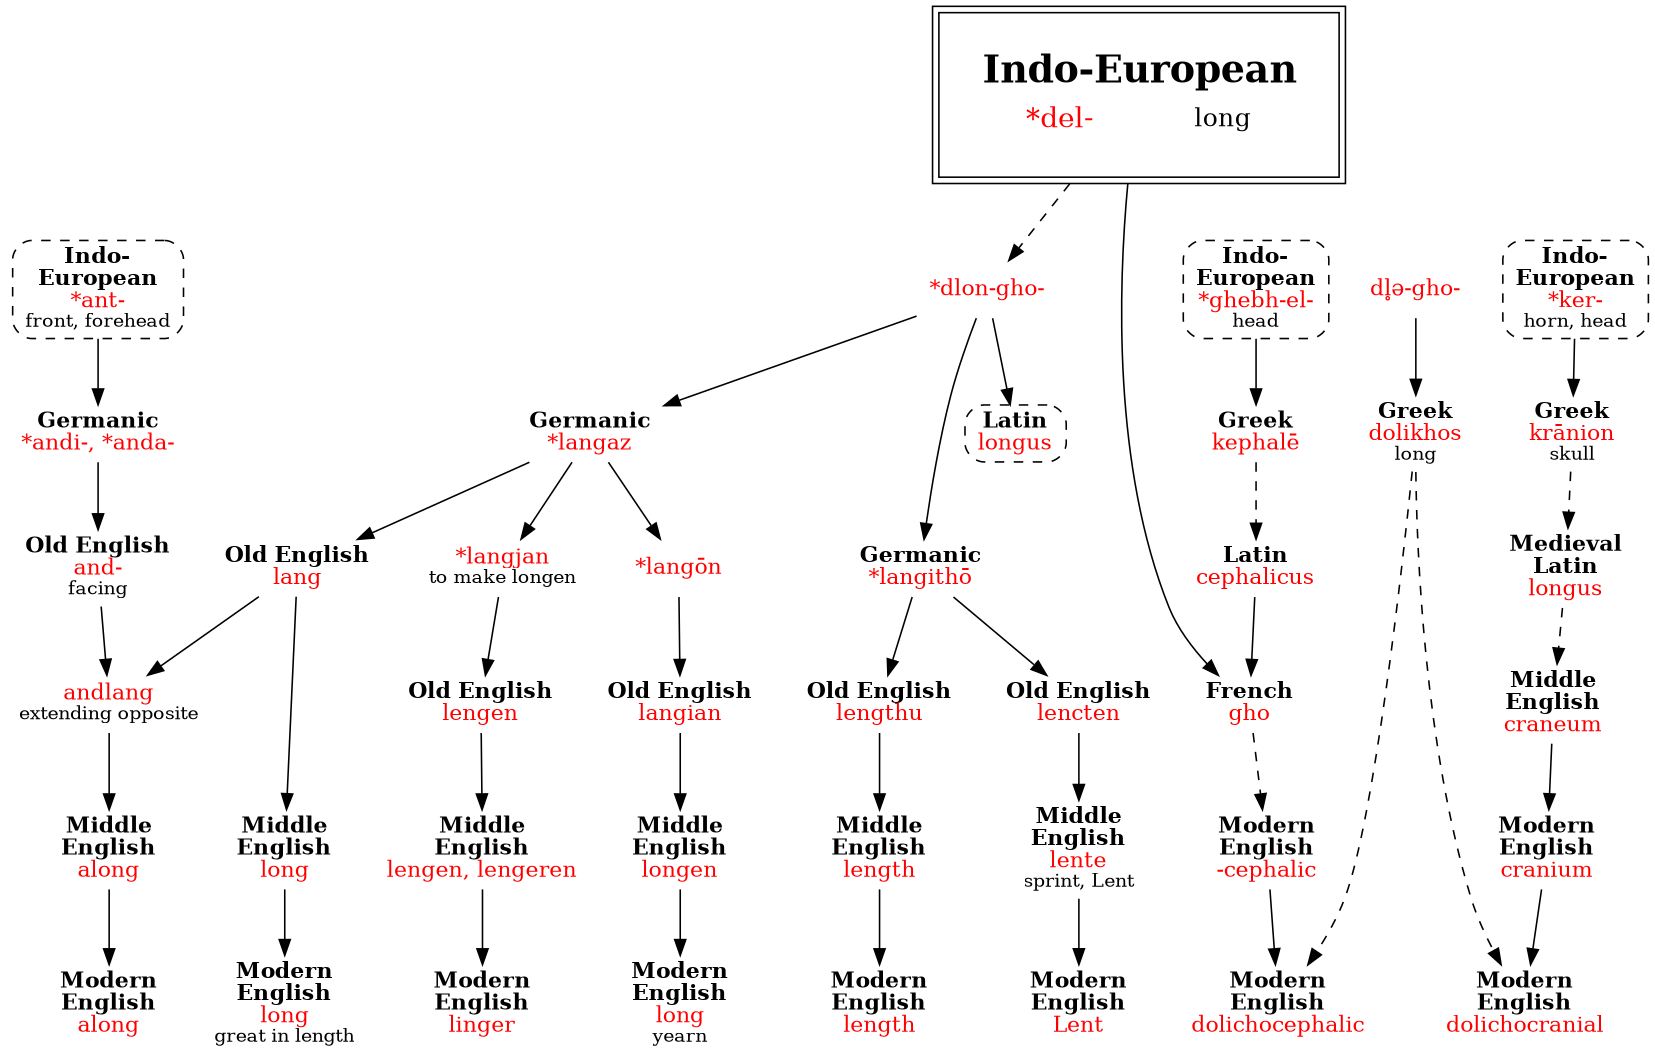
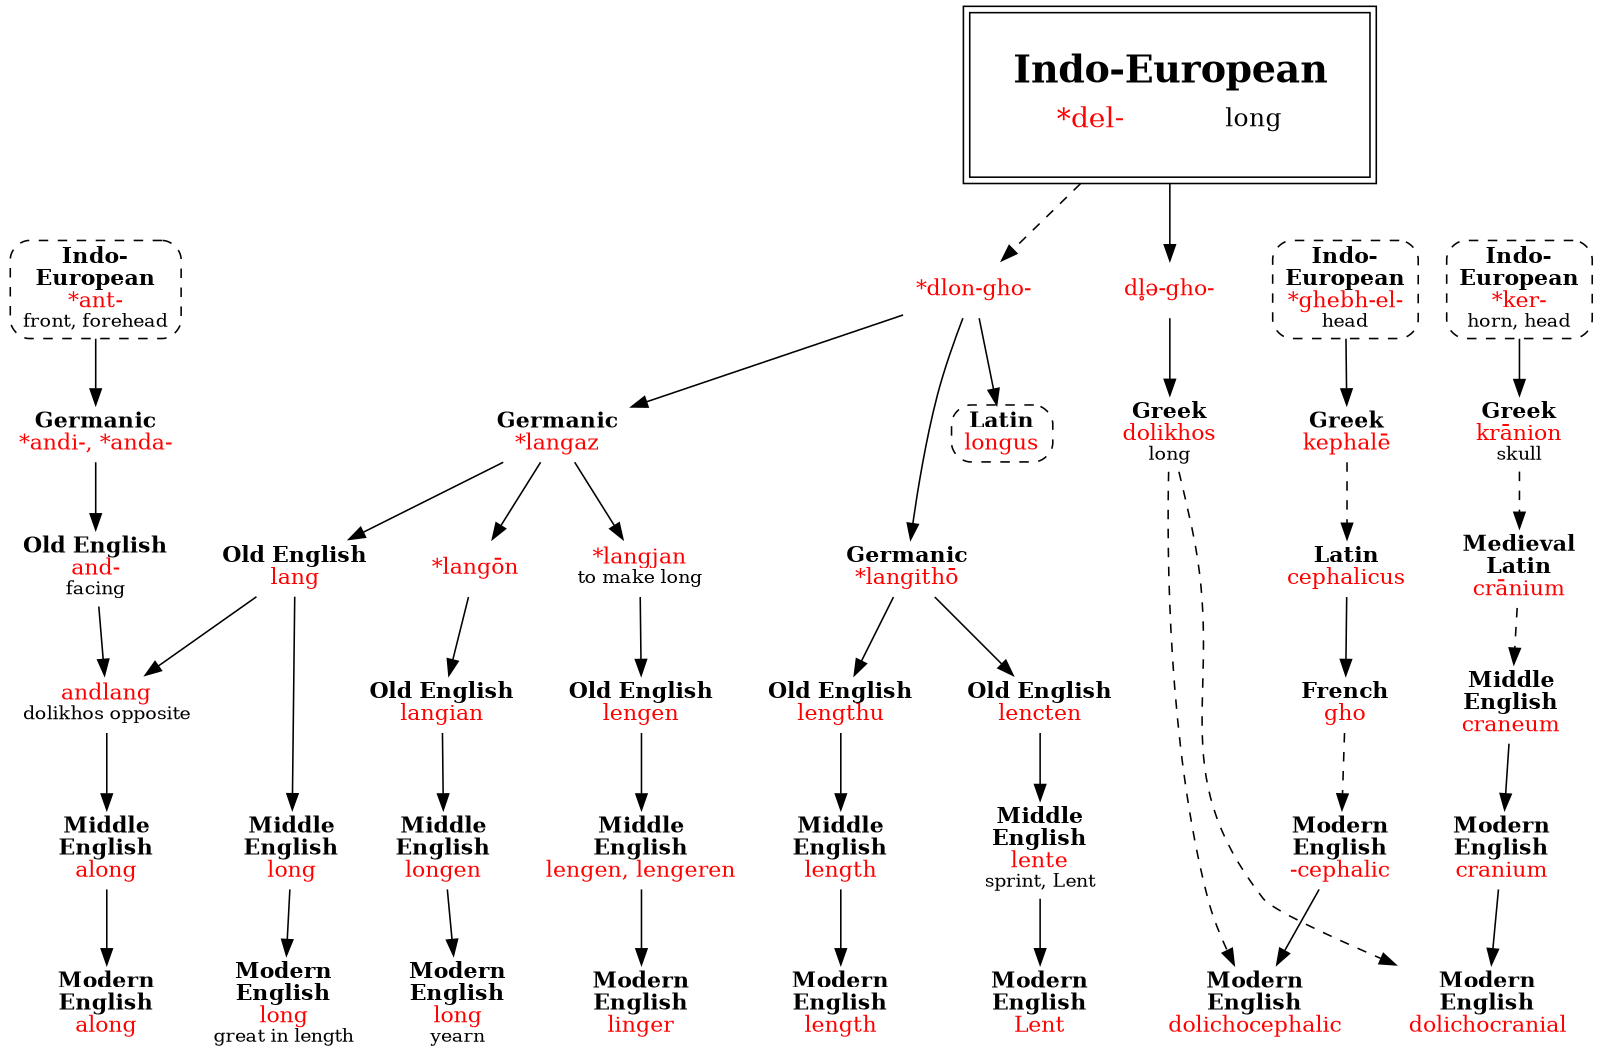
(1128, 432) -> (1170, 214)
(503, 577) -> (640, 577)
(1566, 588) -> (1519, 588)
(109, 713) -> (107, 713)
